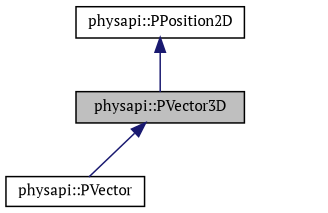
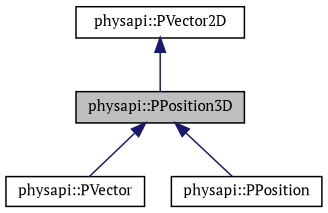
(160, 22) -> (160, 22)
(160, 107) -> (160, 107)
none -> (247, 192)
